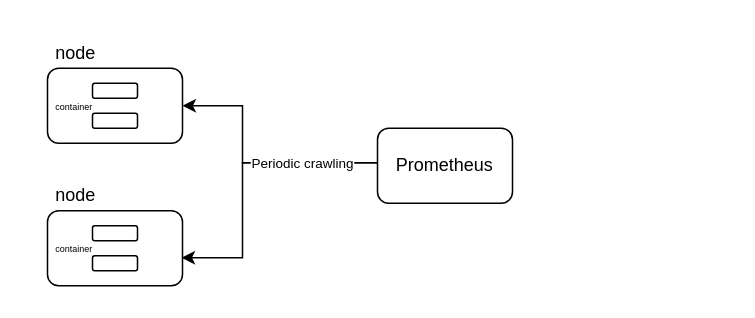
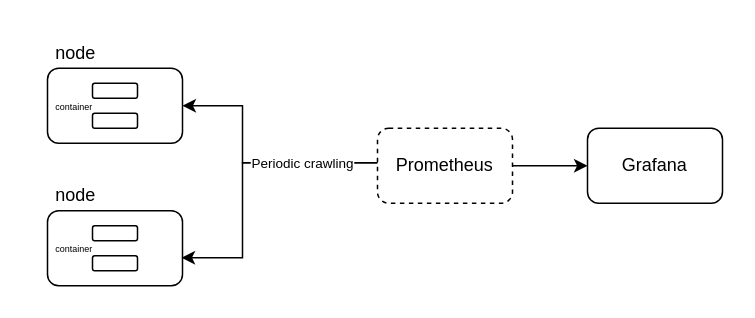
(445, 166) -> (445, 166)
none -> (544, 166)
none -> (655, 166)
